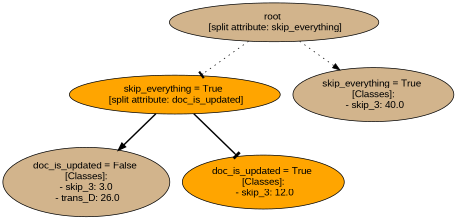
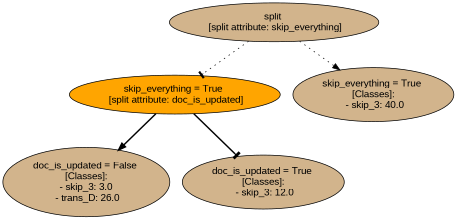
(274, 22) -> (274, 22)
(263, 182) -> (263, 182)
